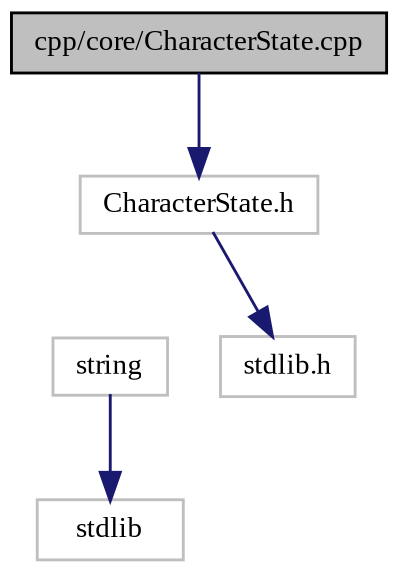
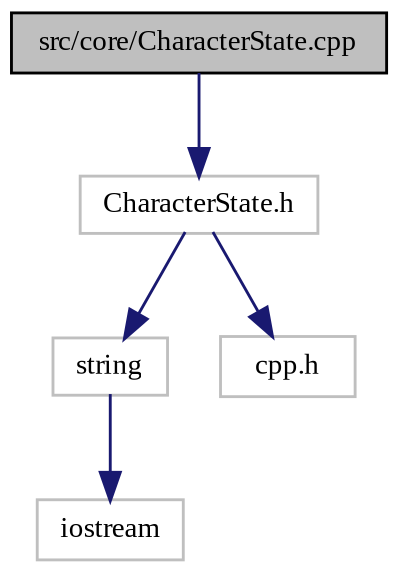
(199, 43) -> (199, 43)
none -> (162, 273)
(288, 367) -> (288, 367)
(110, 530) -> (110, 530)
